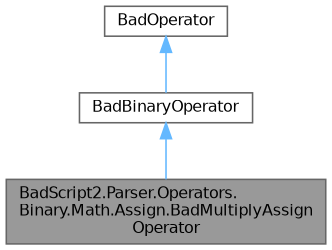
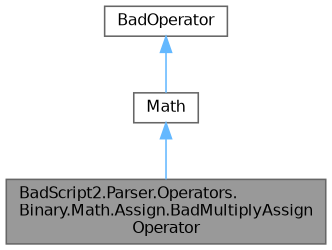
(166, 108) -> (166, 108)
